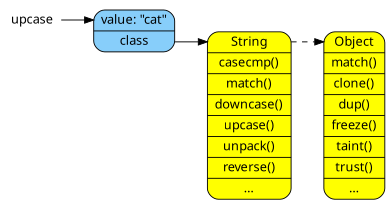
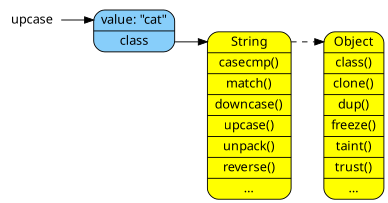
(354, 63) -> (354, 63)
